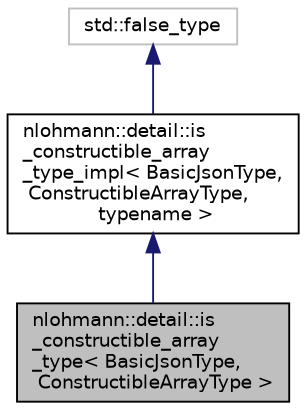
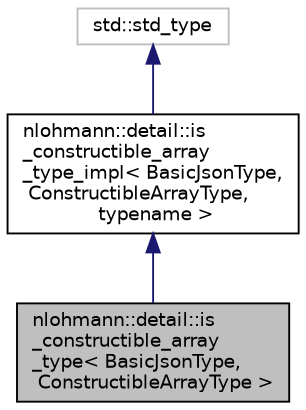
(153, 26) -> (153, 26)
